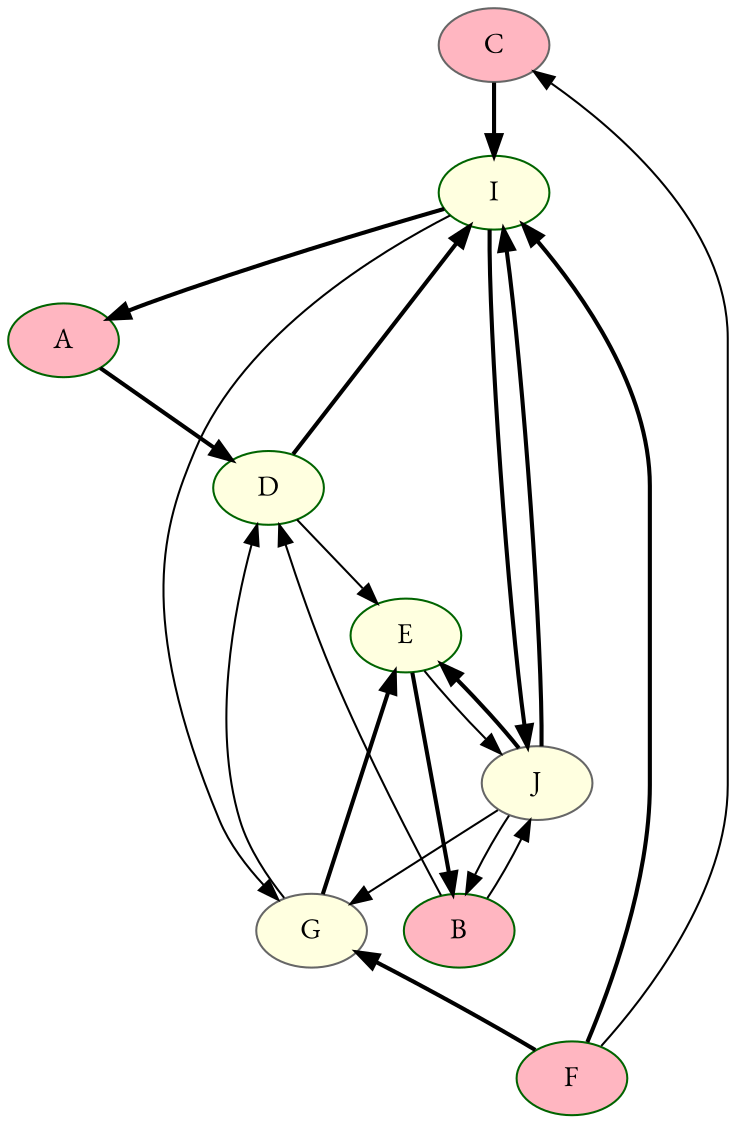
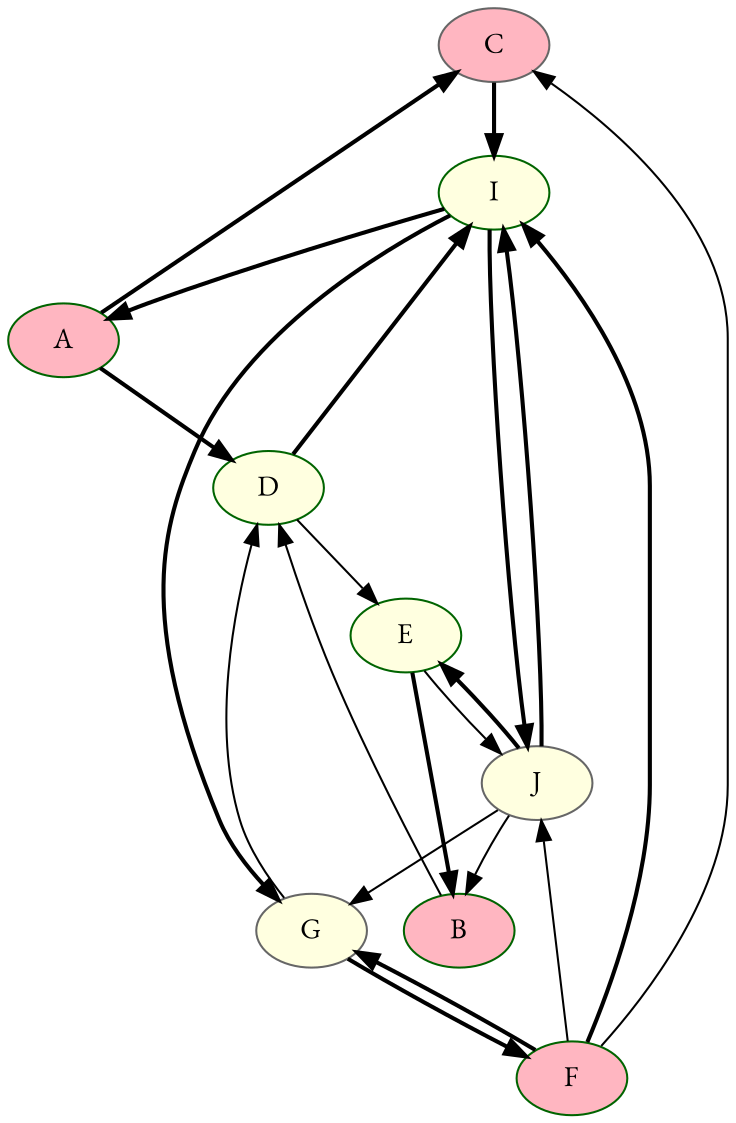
none -> (270, 198)
(177, 501) -> (177, 501)
(355, 793) -> (427, 1004)
(505, 869) -> (556, 941)
